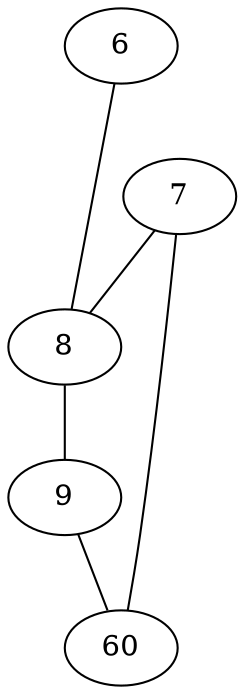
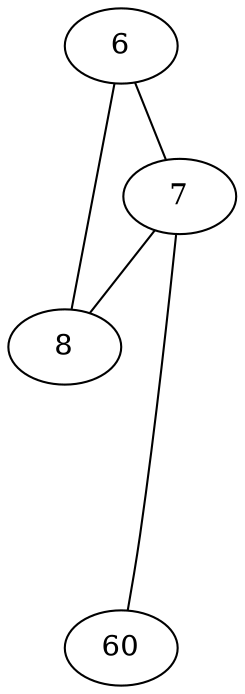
none -> (151, 121)
(65, 497) -> none
